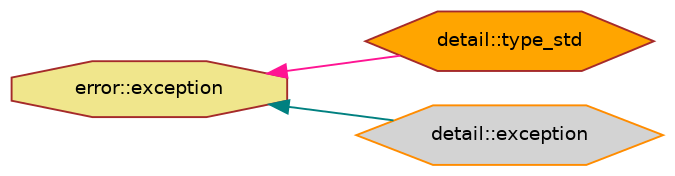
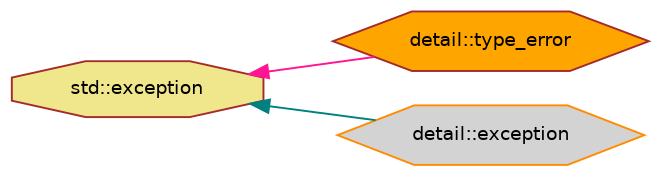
(510, 41) -> (491, 41)
(149, 89) -> (138, 89)
